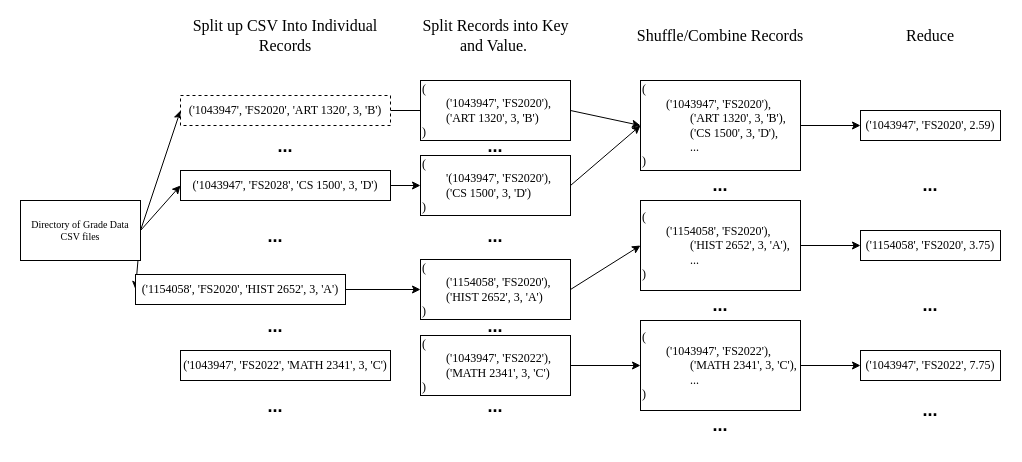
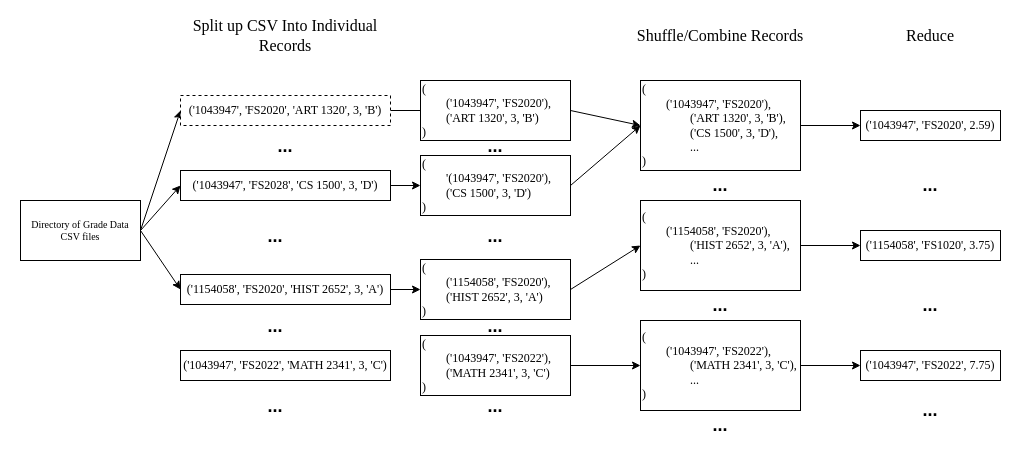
(496, 36) -> none
(931, 246) -> (931, 246)
(241, 290) -> (286, 290)
